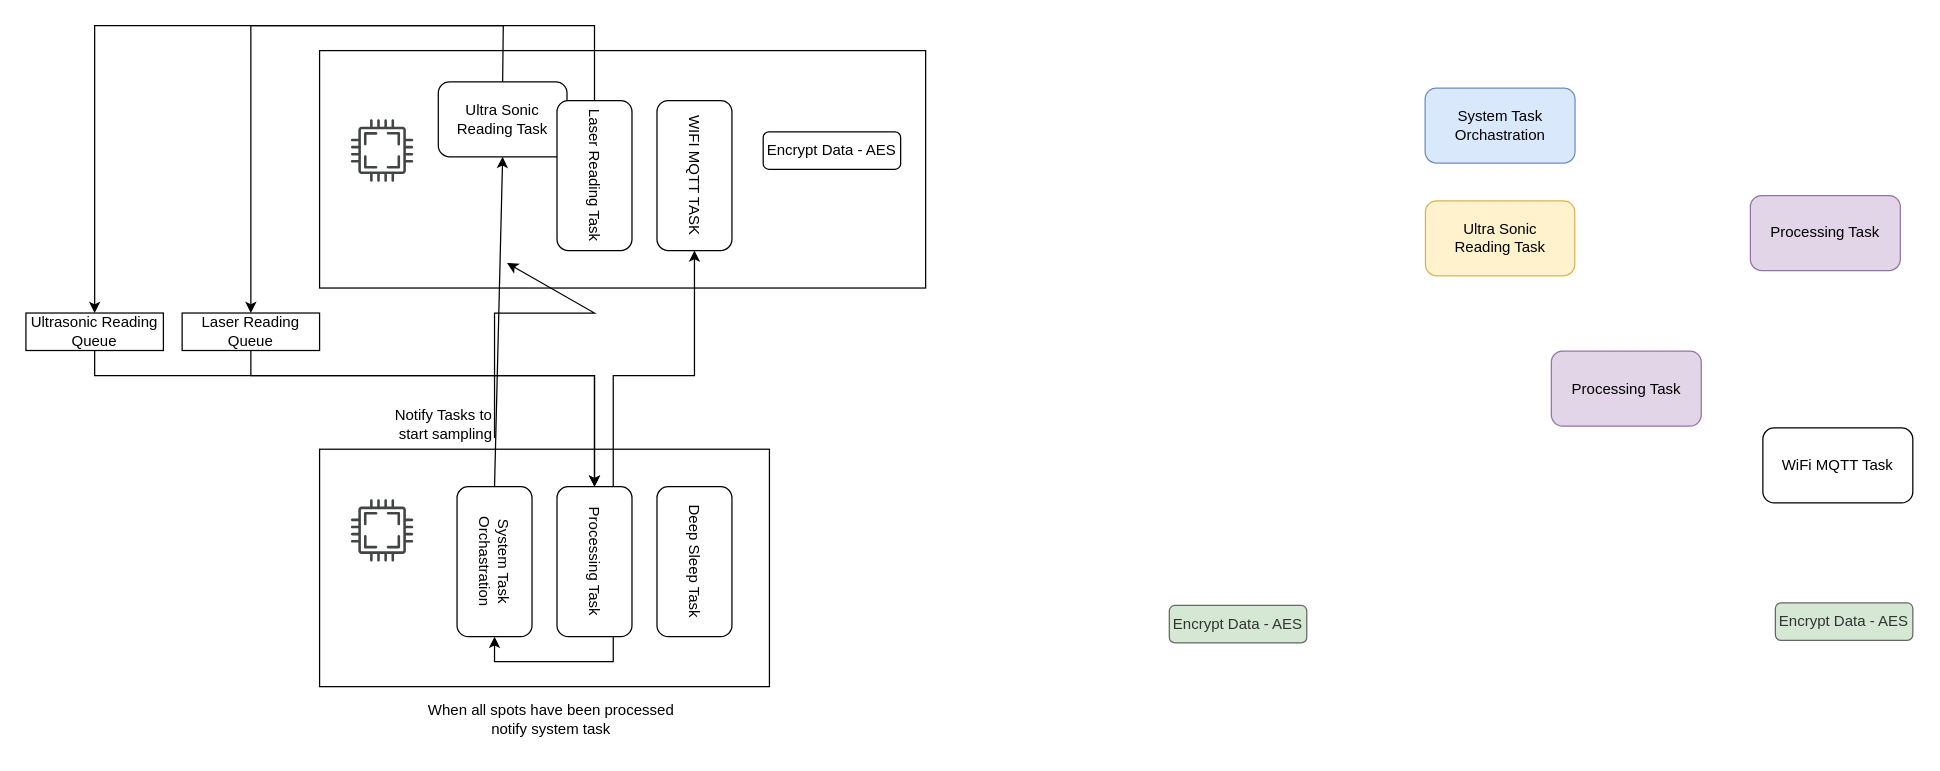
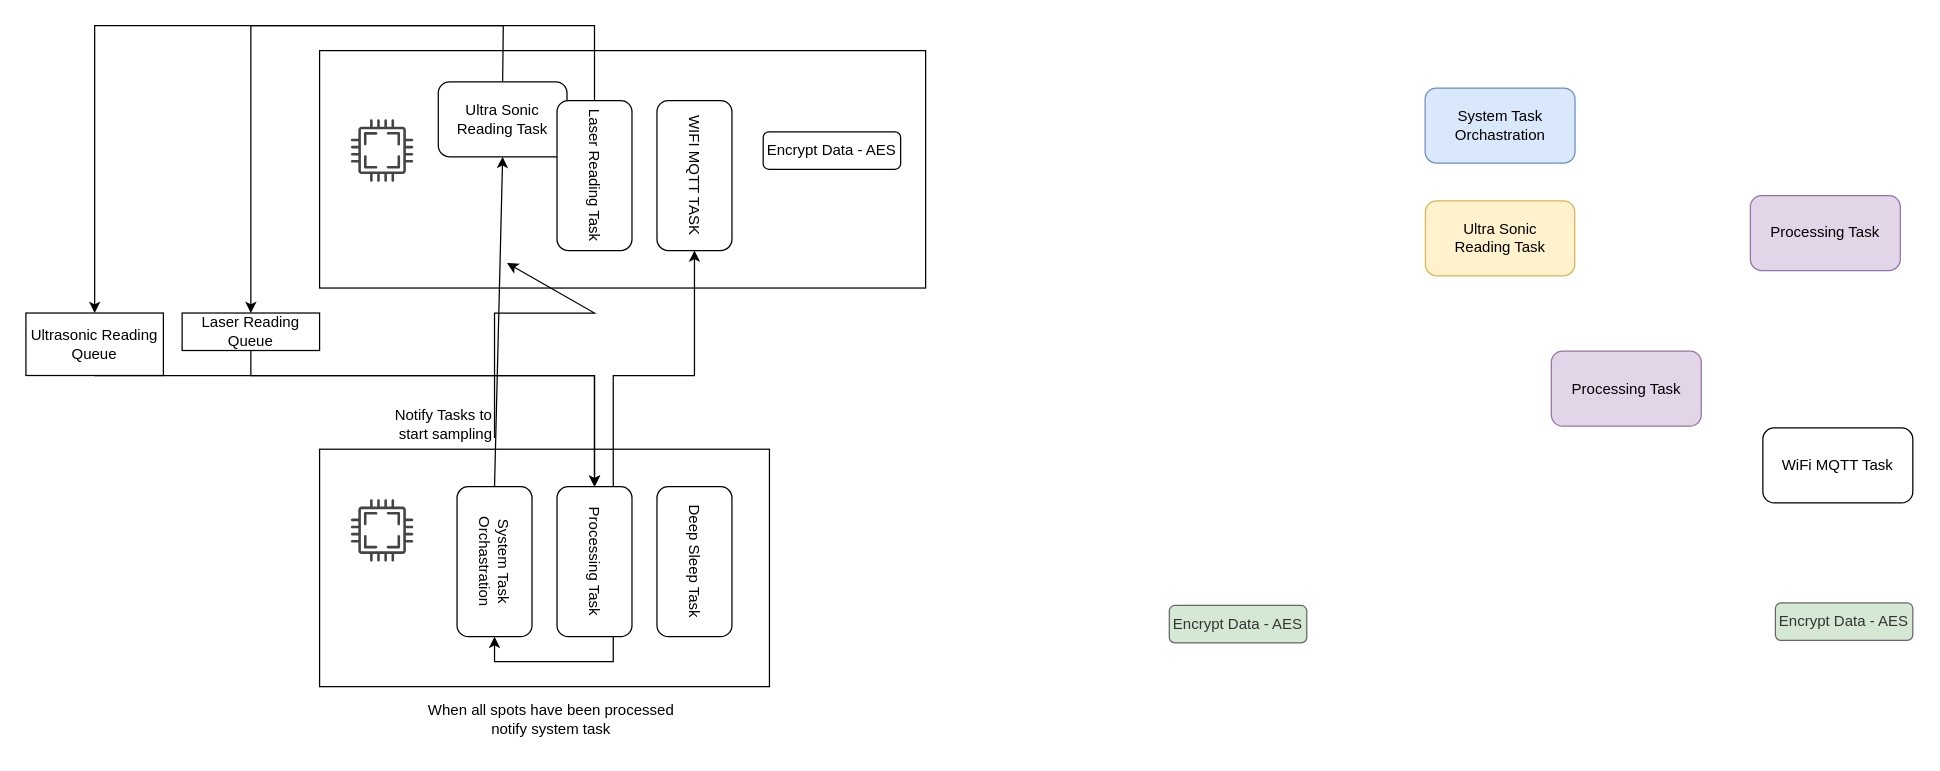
(94, 332) -> (94, 344)
